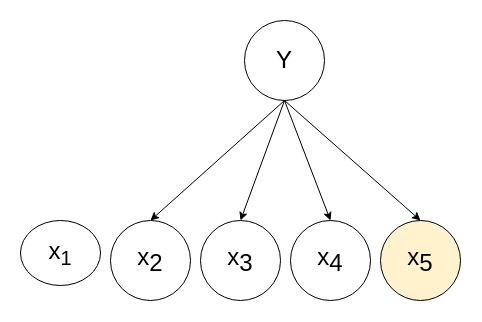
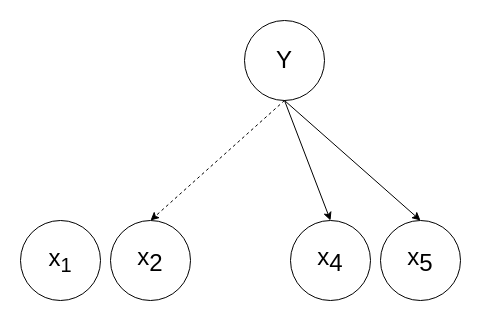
(263, 159) -> none
(218, 160) -> (218, 160)
(61, 253) -> (61, 261)
(241, 261) -> none
(421, 261) -> (421, 261)
